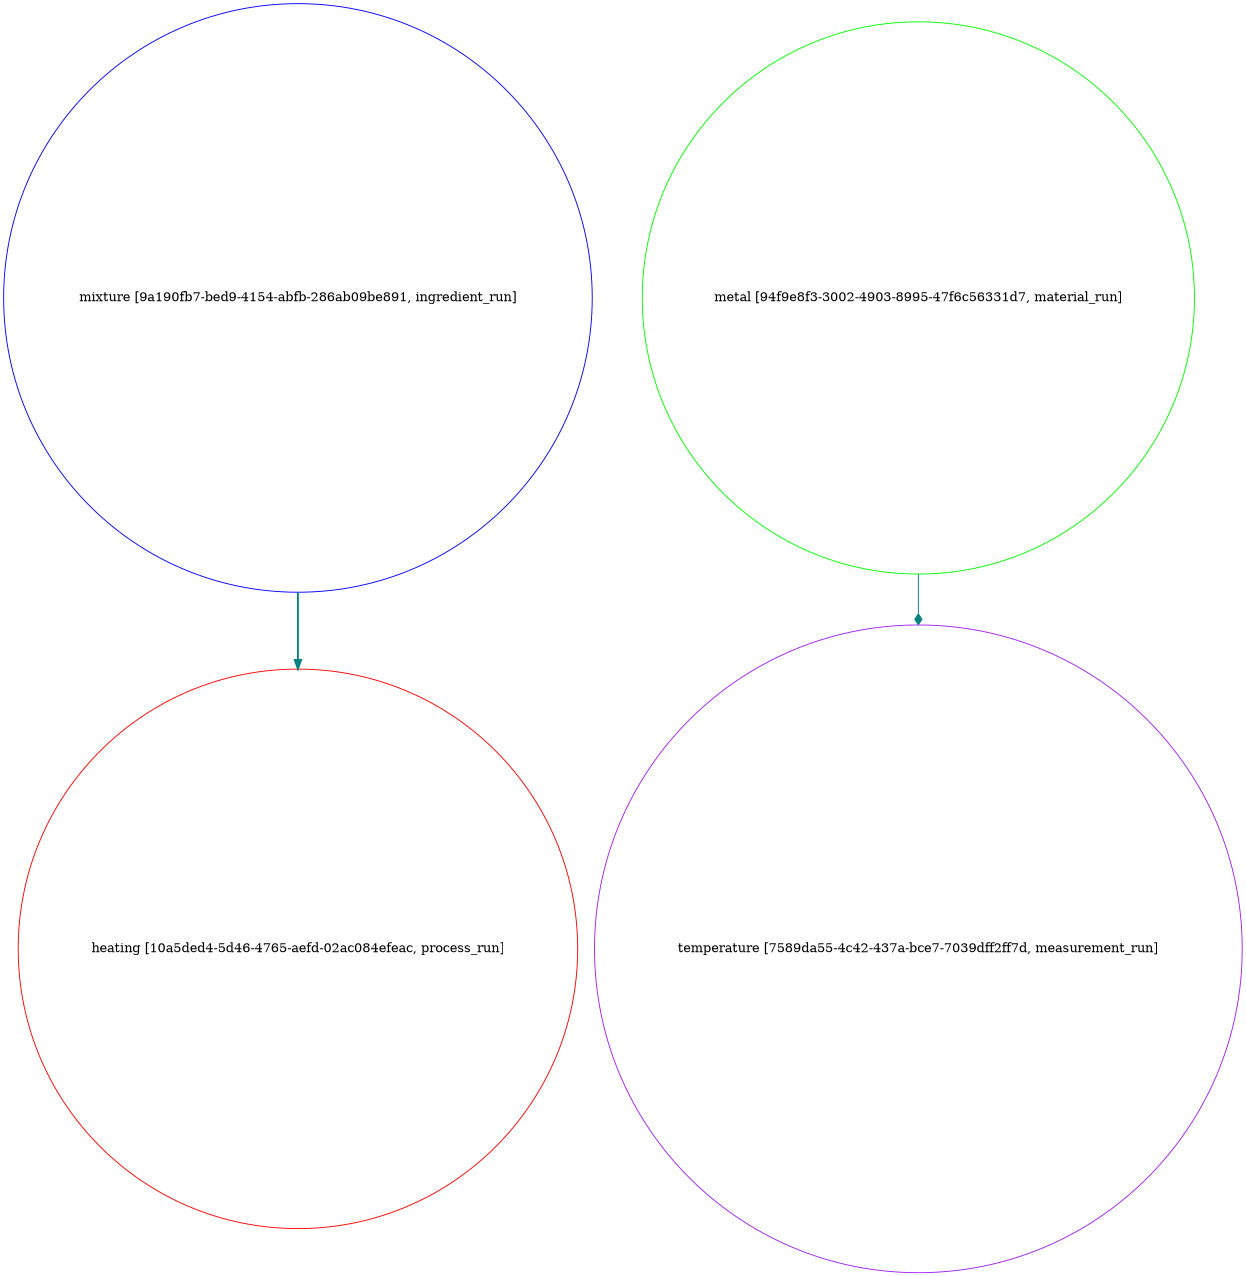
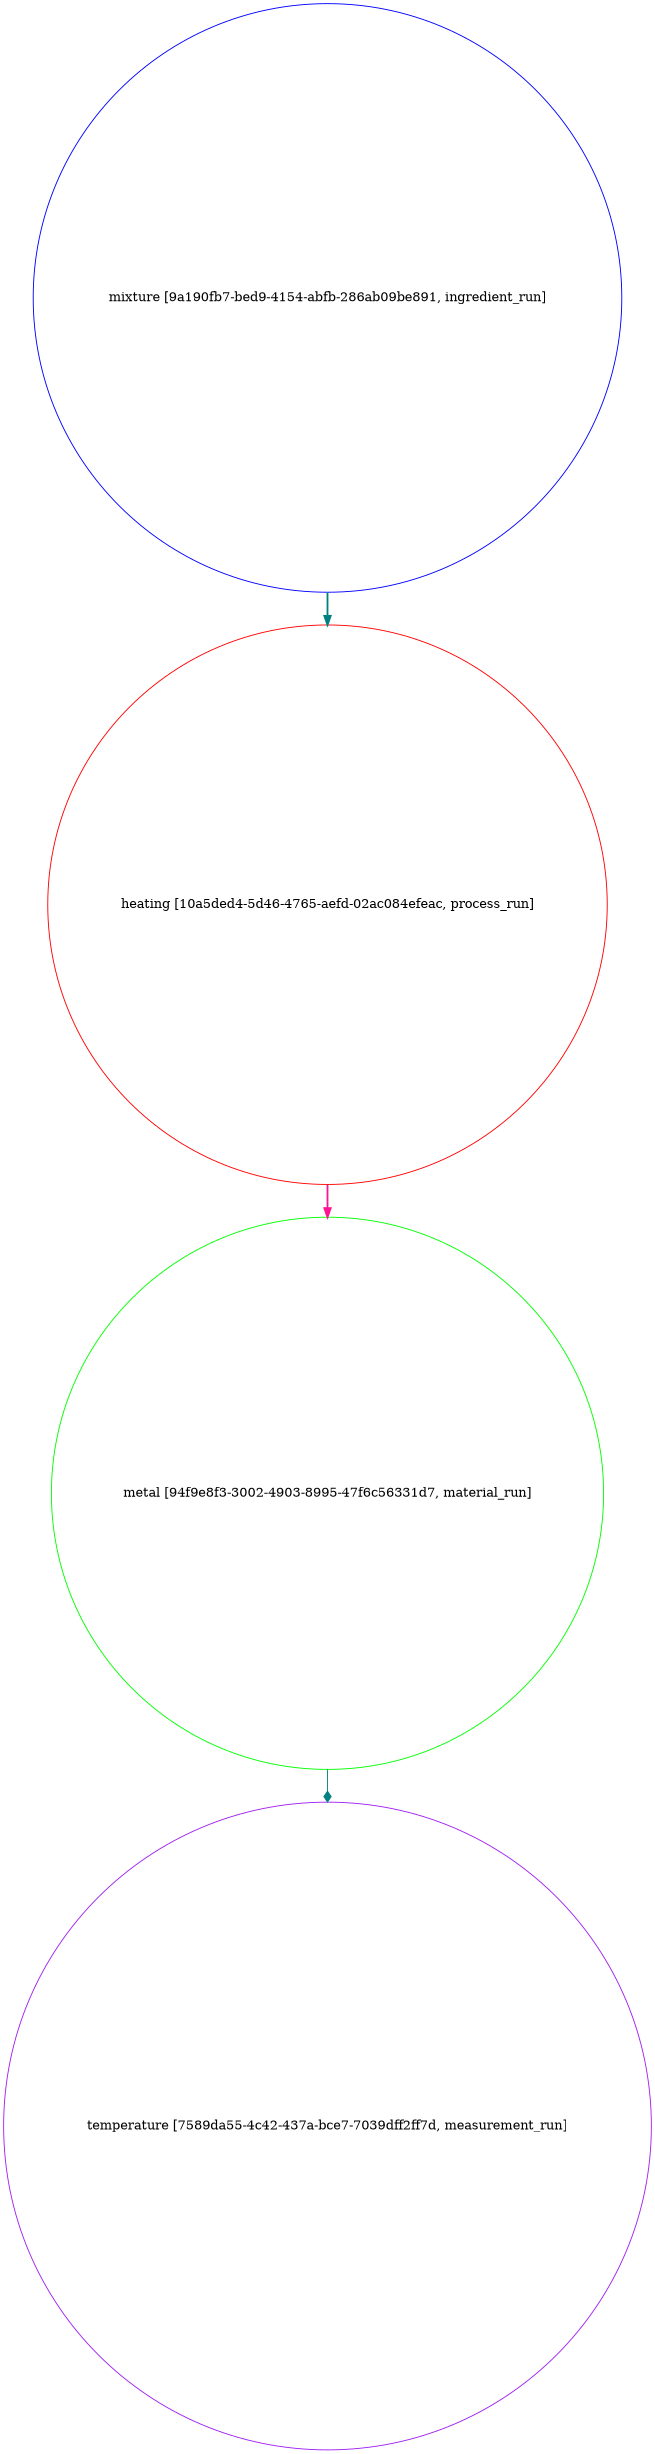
none -> (328, 1196)
